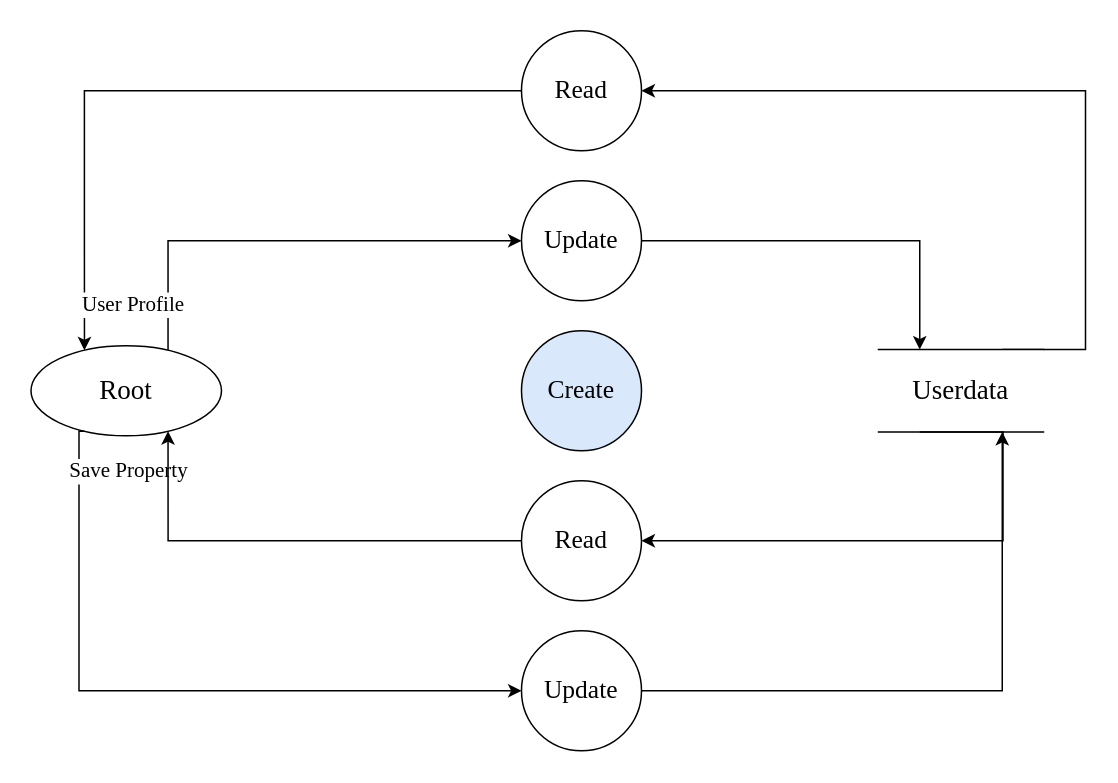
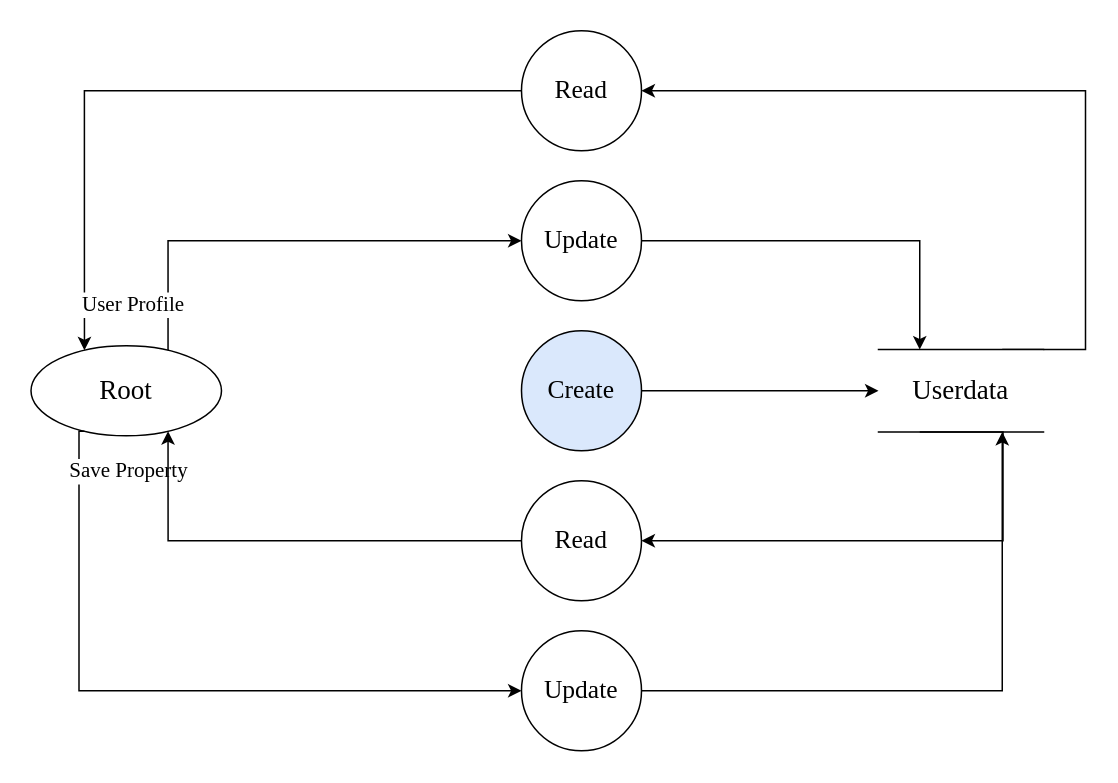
none -> (755, 391)
